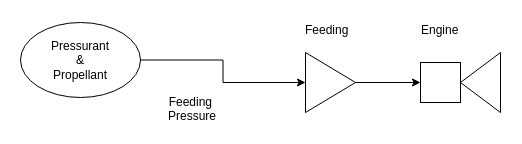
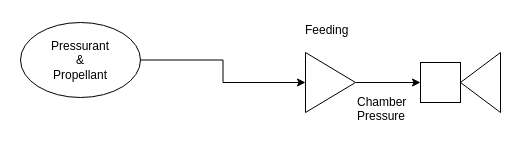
(445, 31) -> none
(197, 108) -> none
none -> (386, 108)
